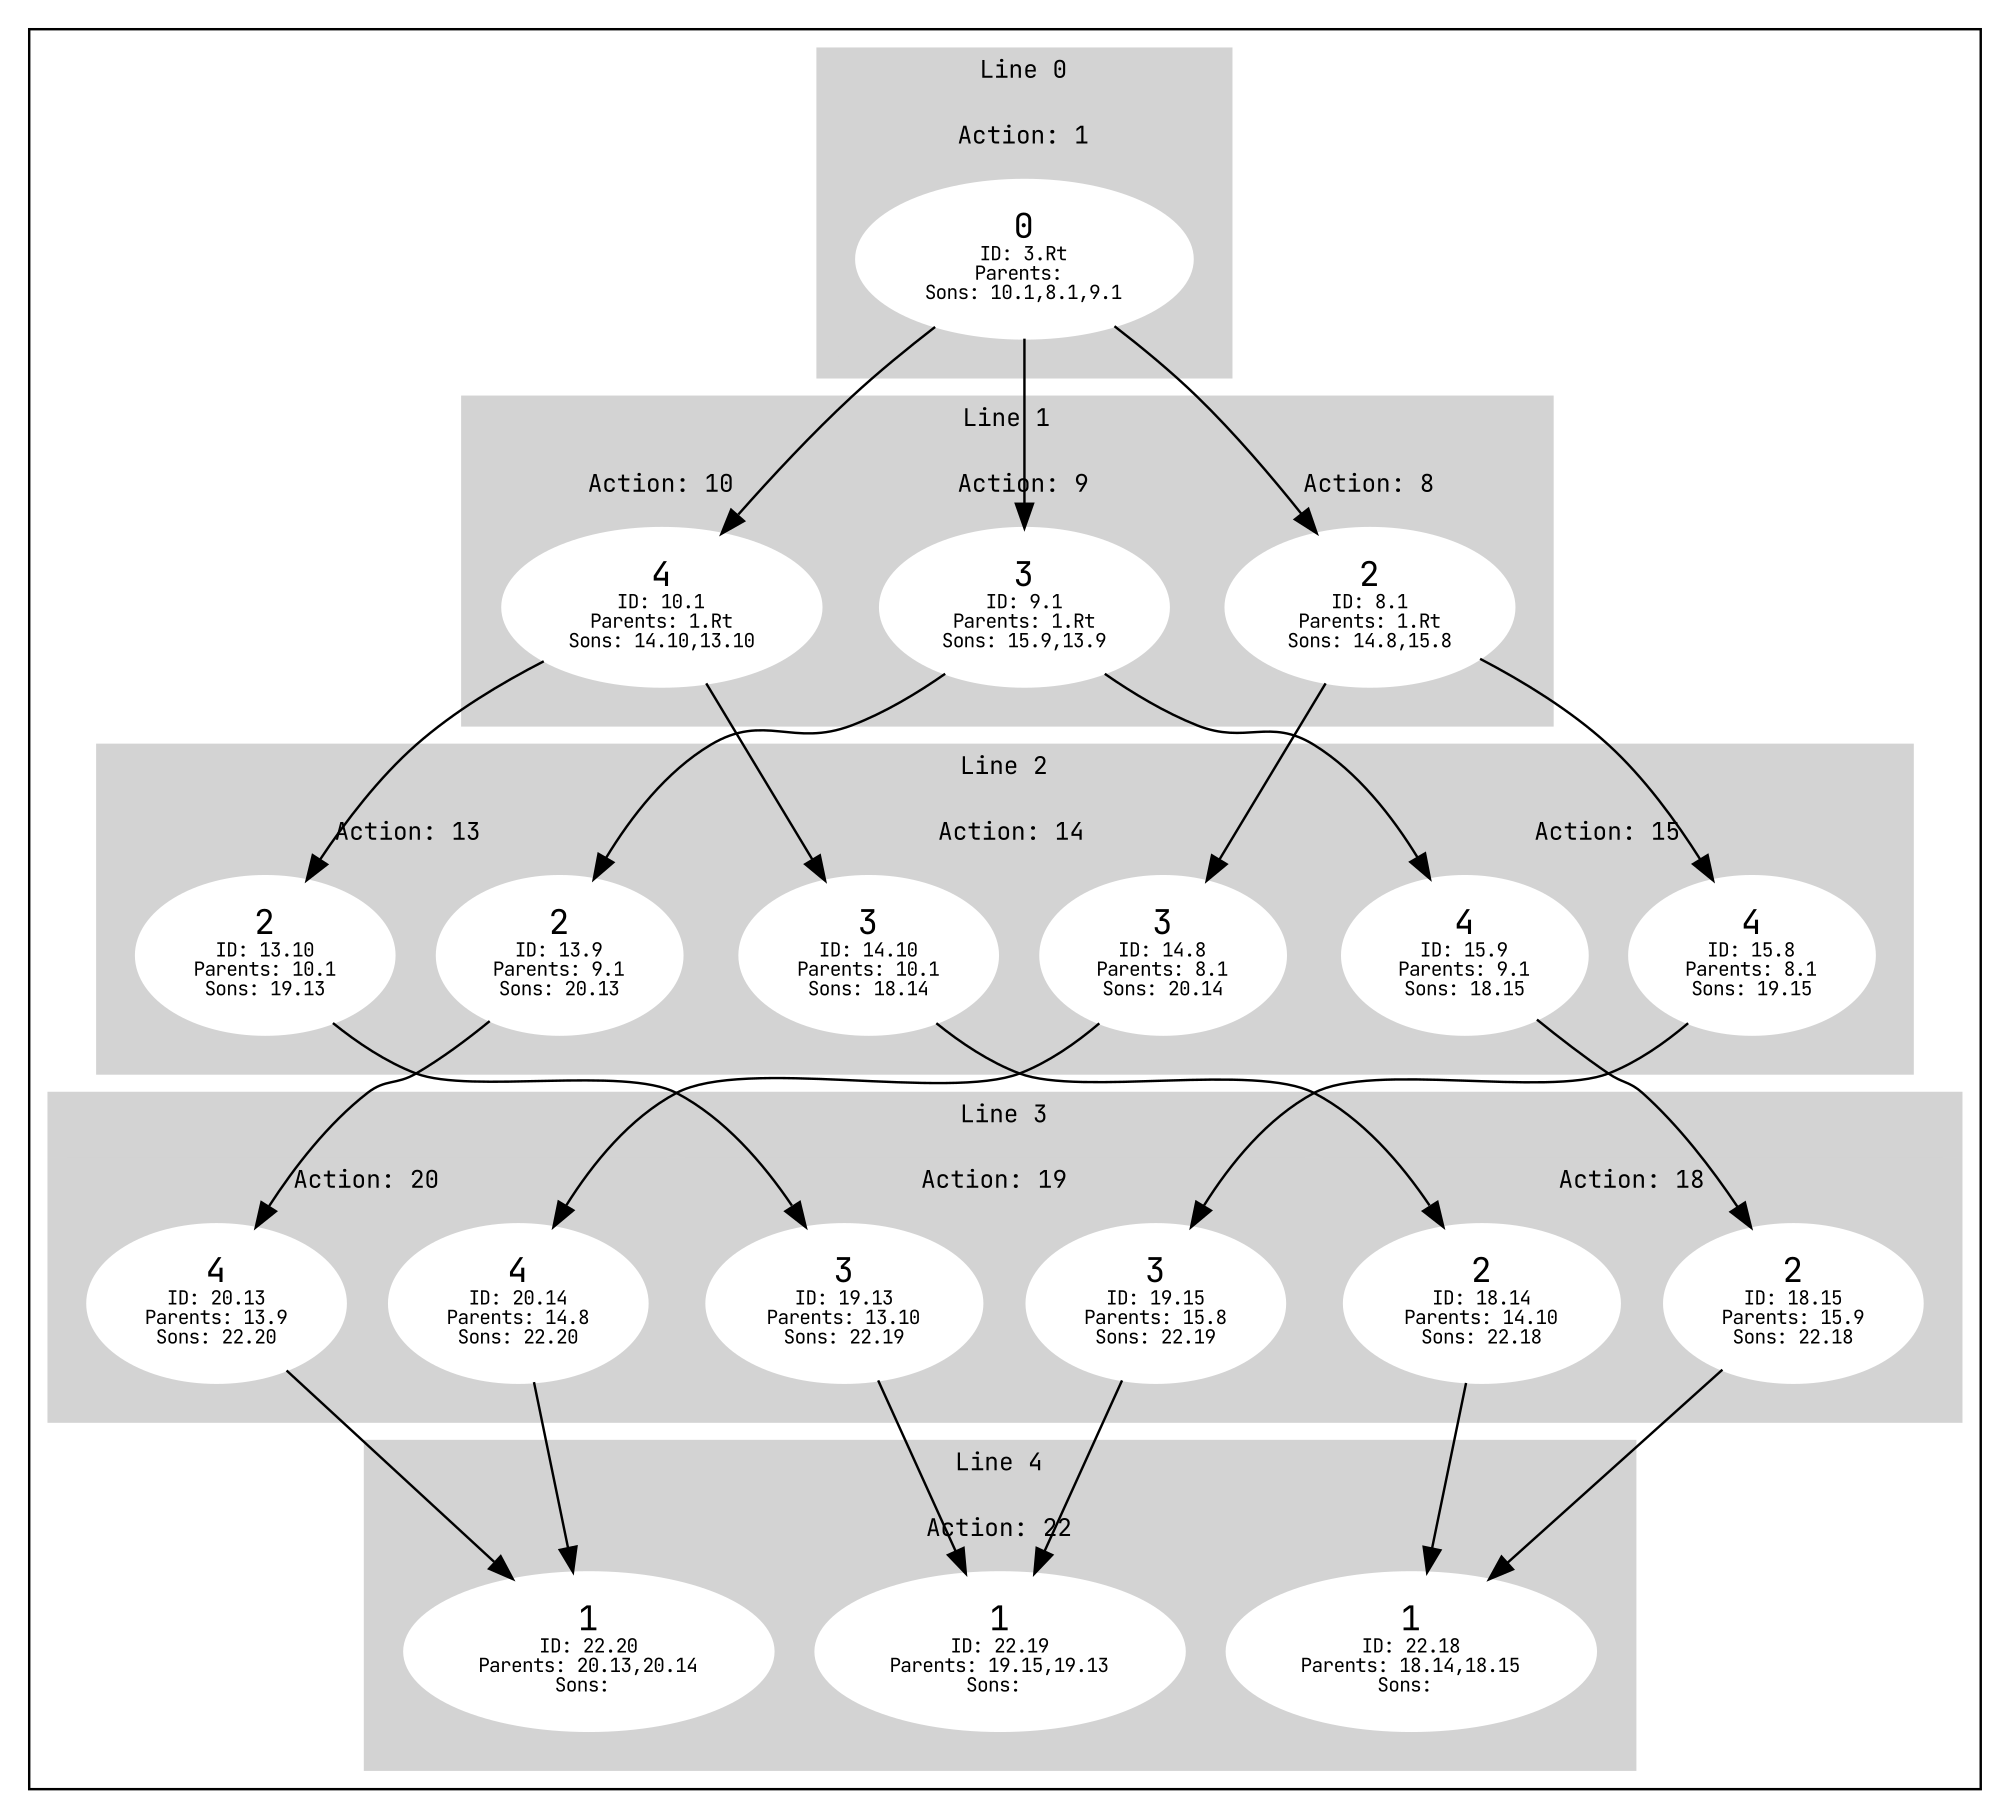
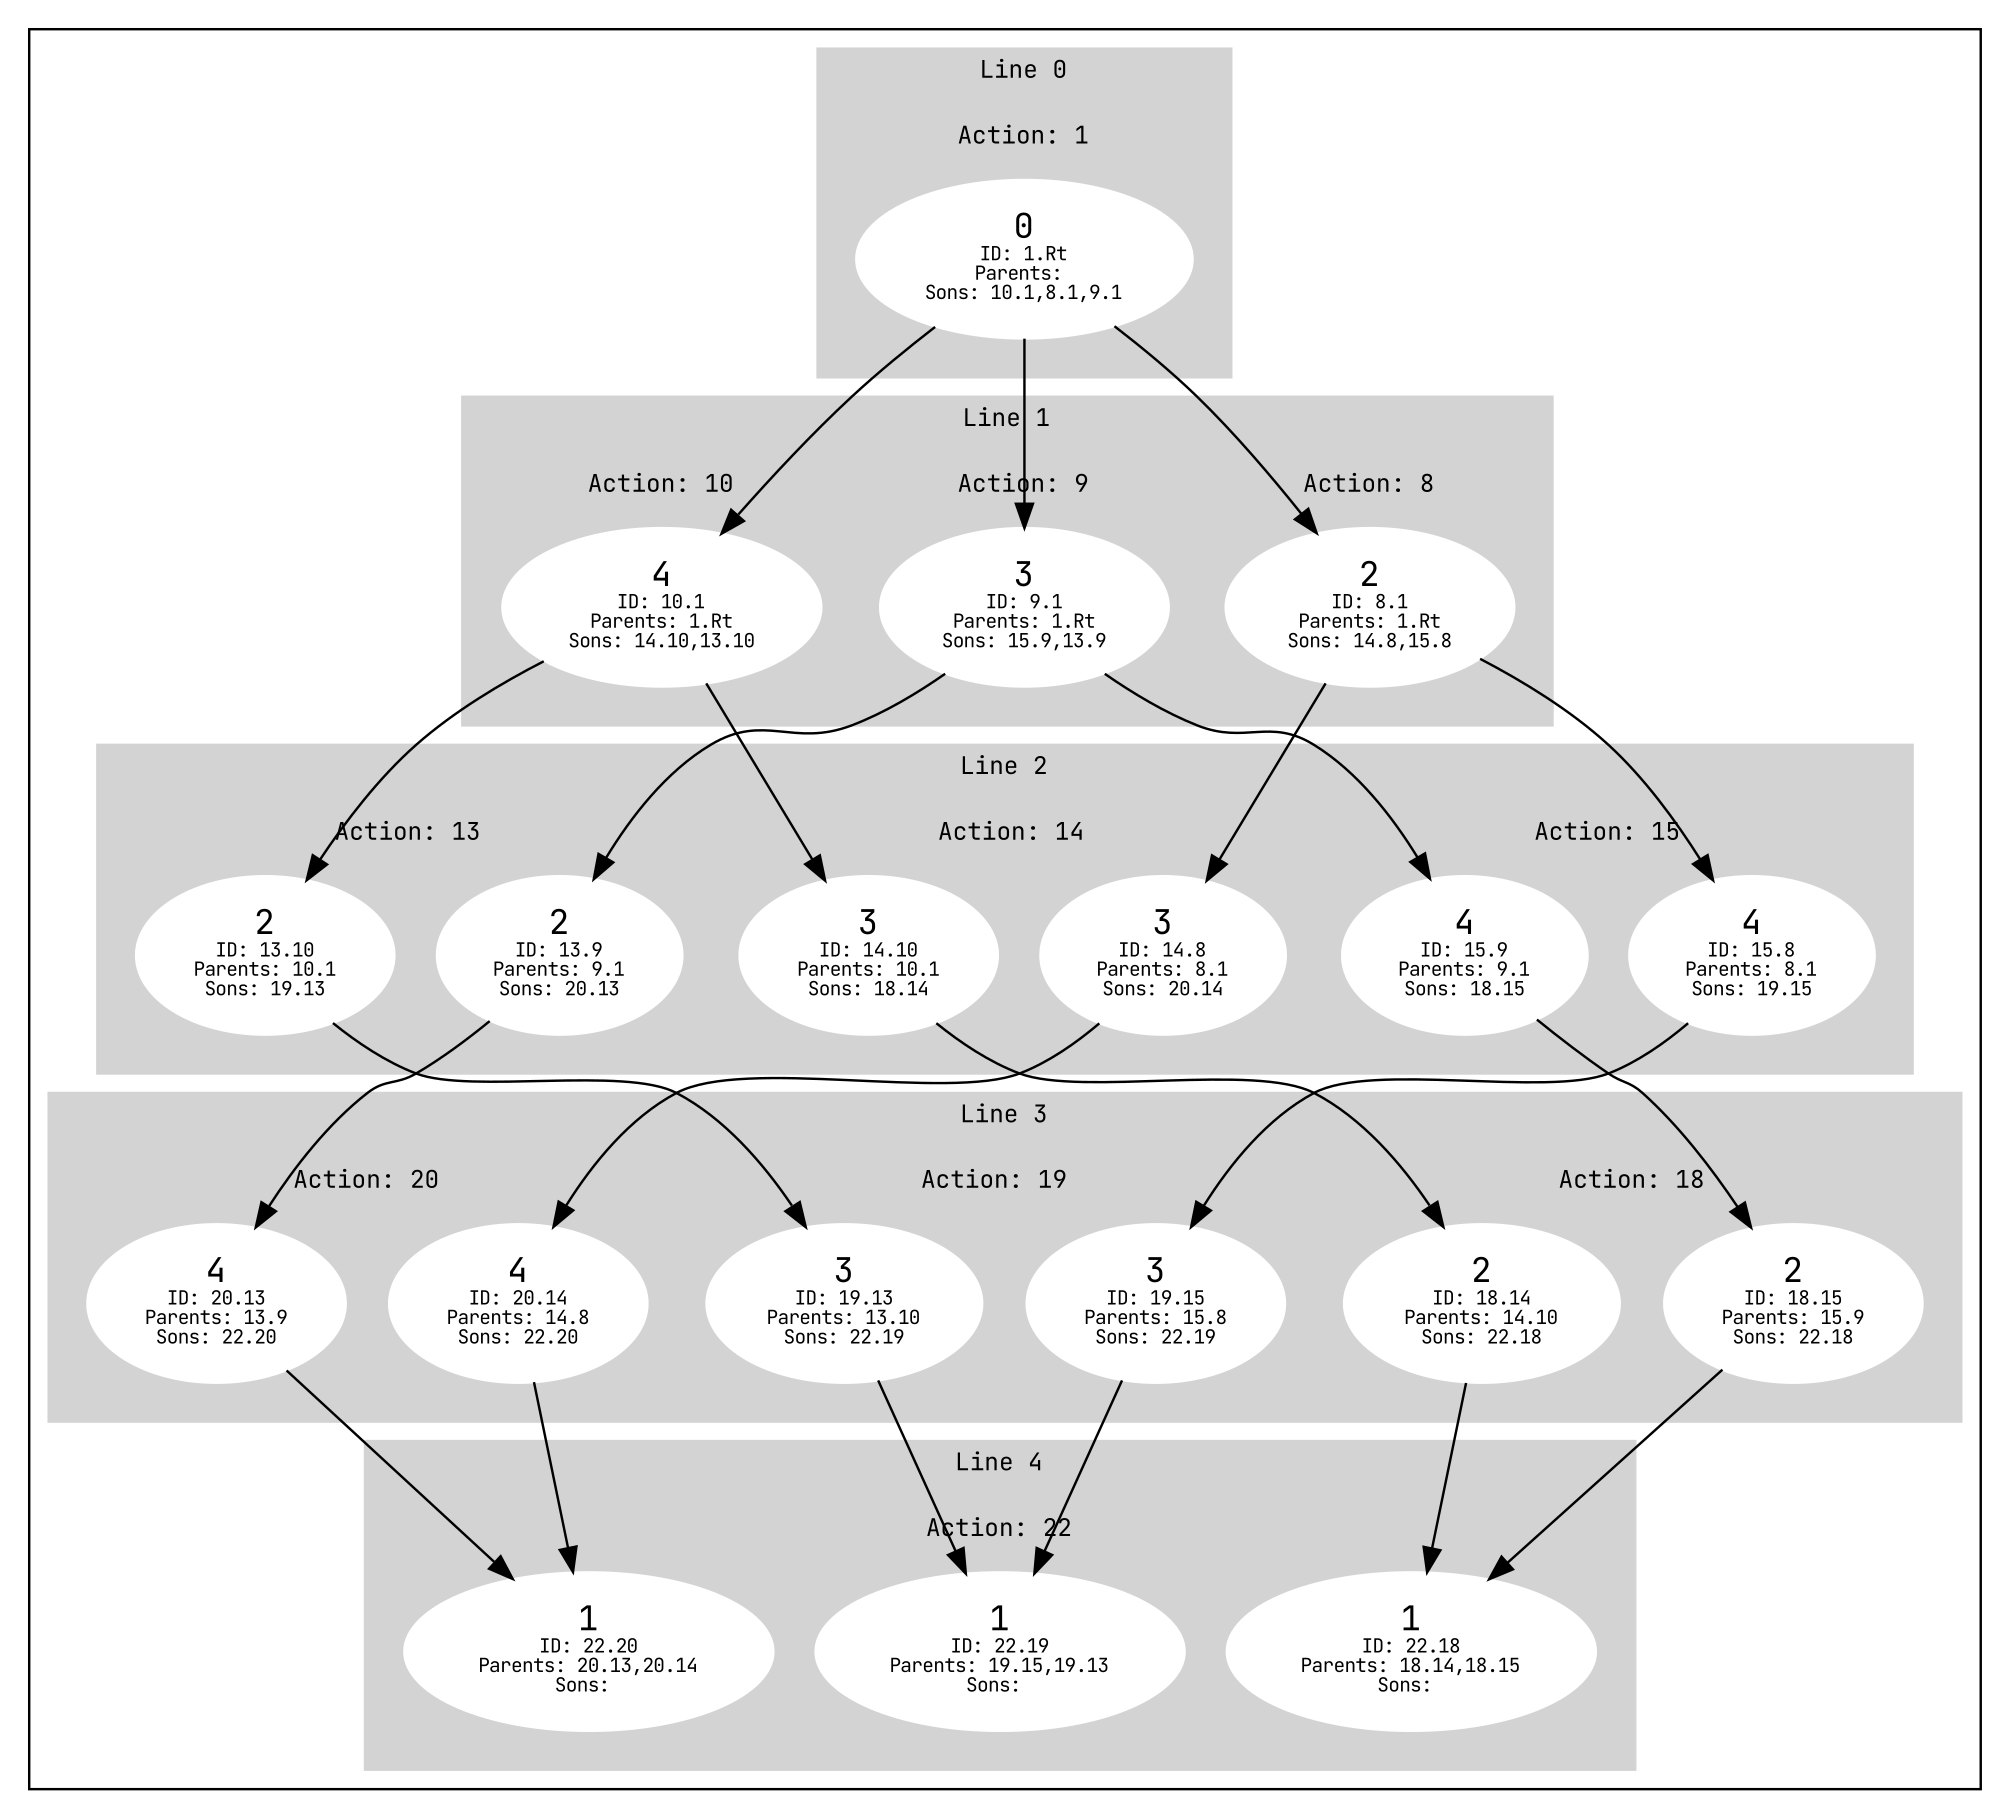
(1024, 254) -> (1024, 254)
